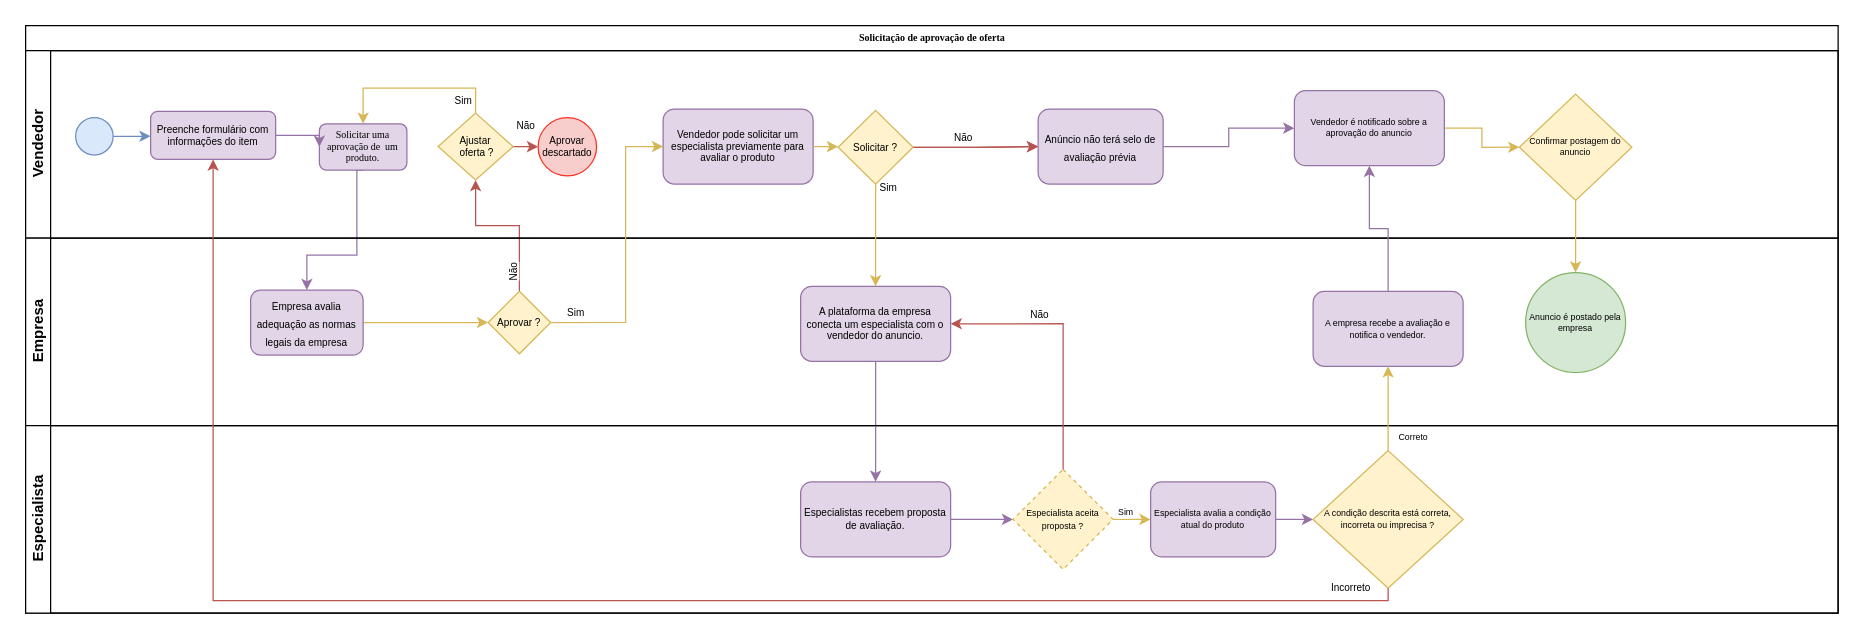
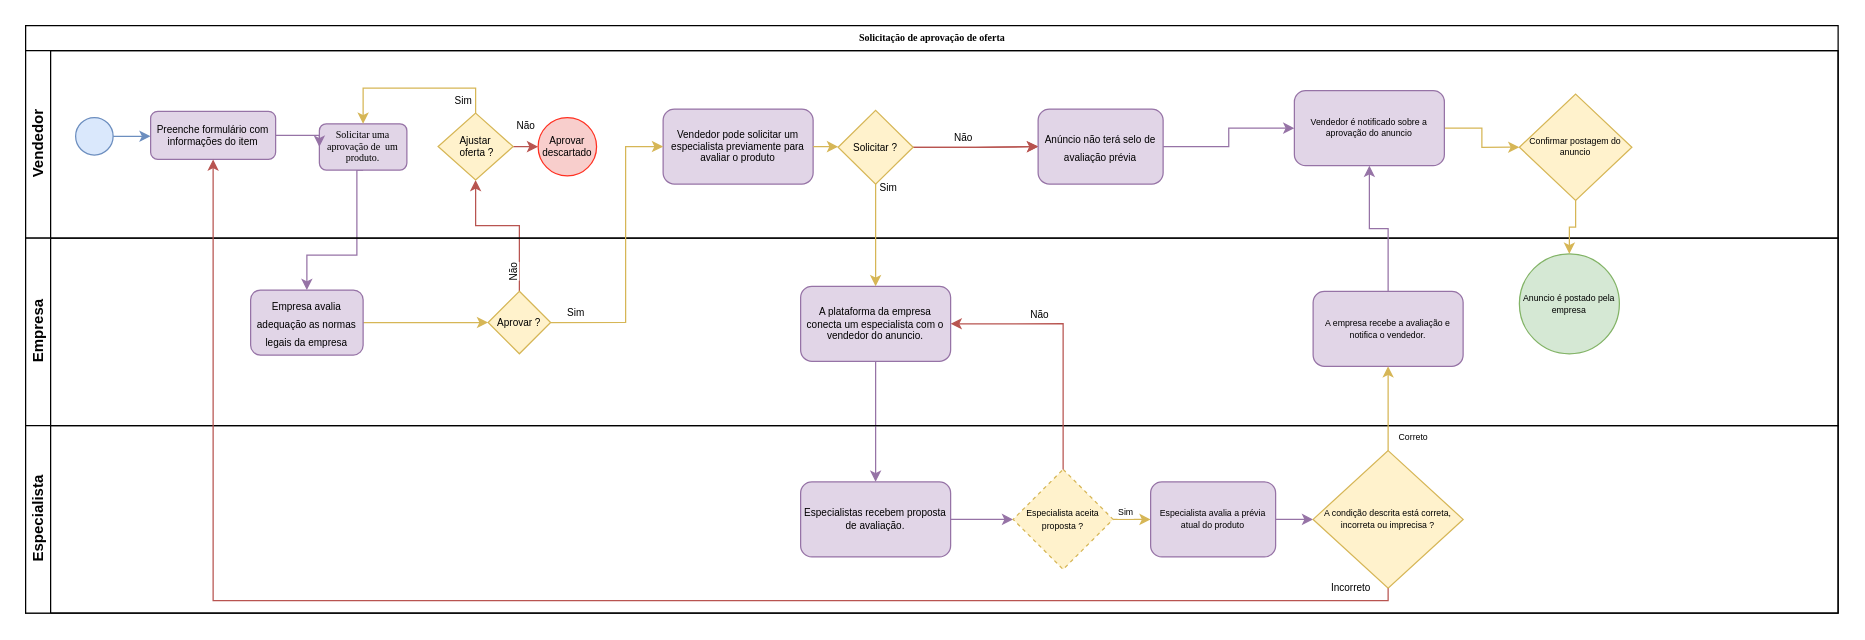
(1576, 323) -> (1569, 304)
(1213, 519) -> (1213, 519)
